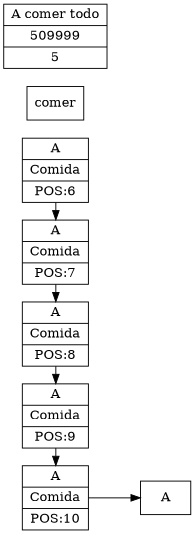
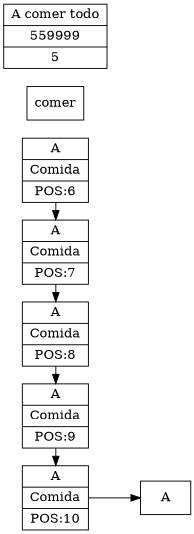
(55, 36) -> (55, 36)
